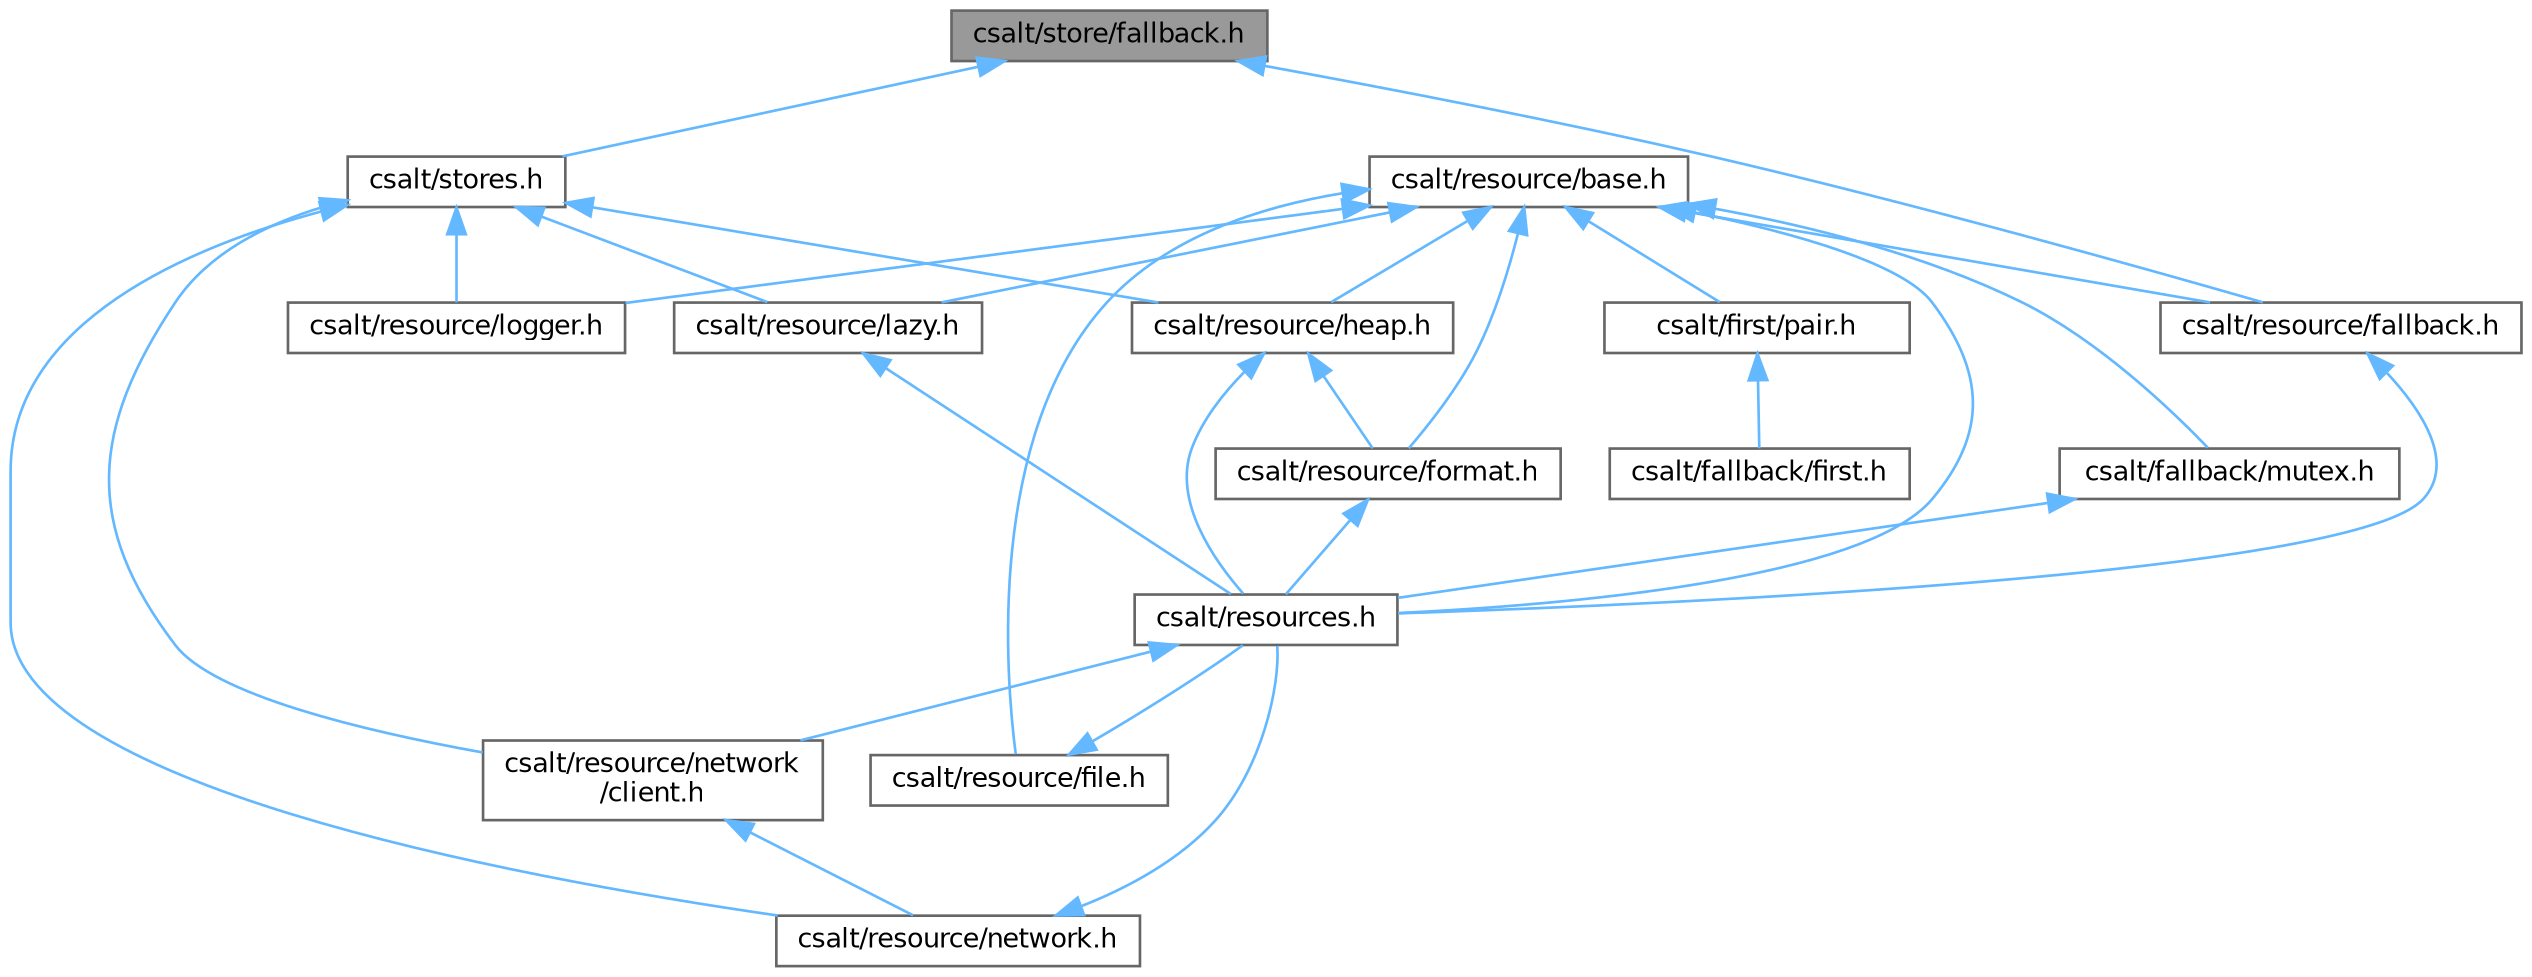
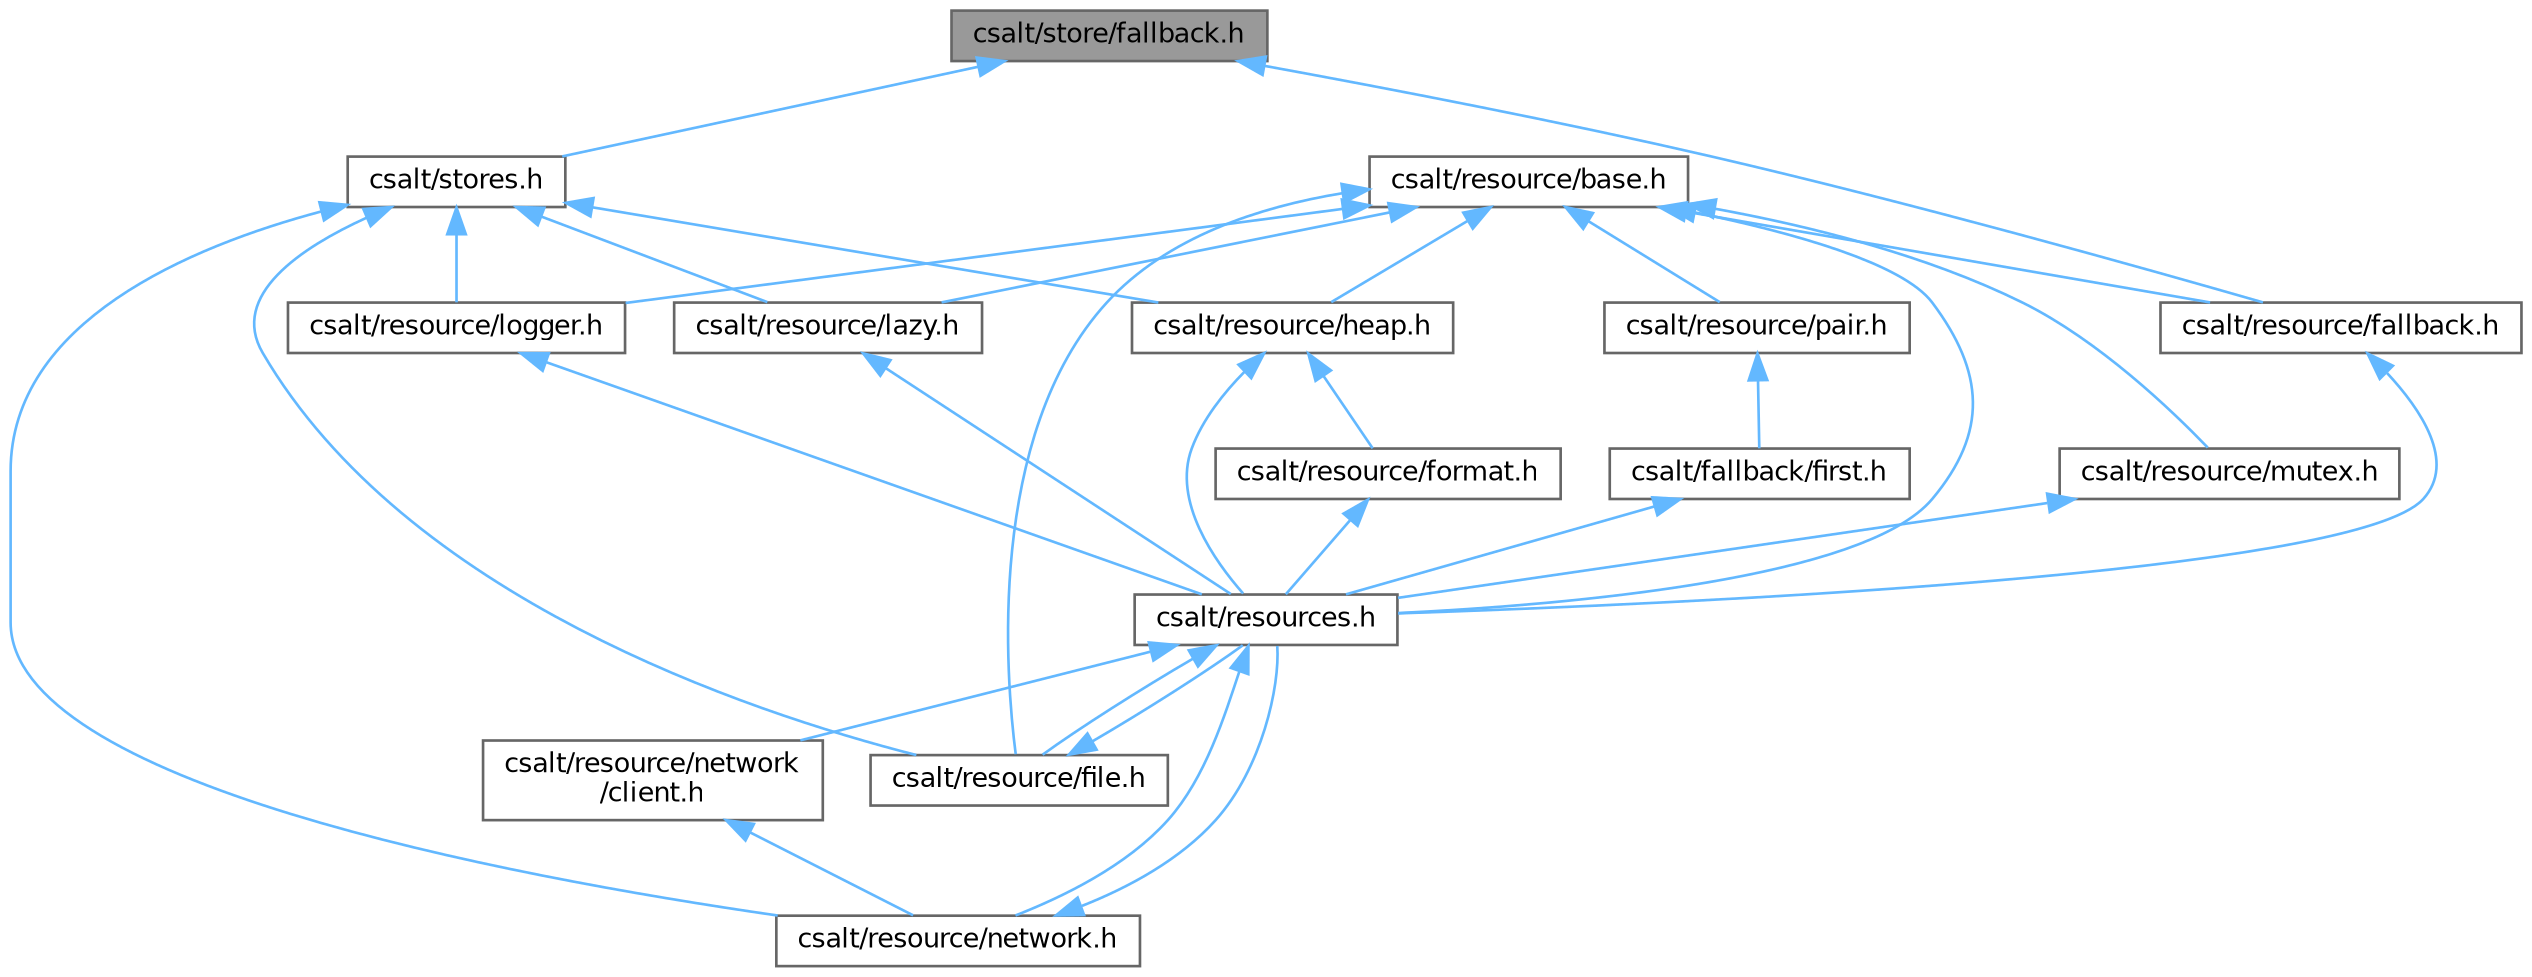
(1757, 328) -> (1757, 328)
(1478, 349) -> none
(2230, 474) -> (2230, 474)
none -> (874, 478)
(122, 549) -> (469, 563)
none -> (1500, 550)
none -> (1117, 705)
none -> (1163, 825)
